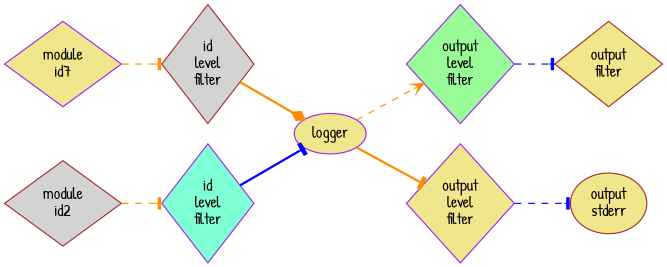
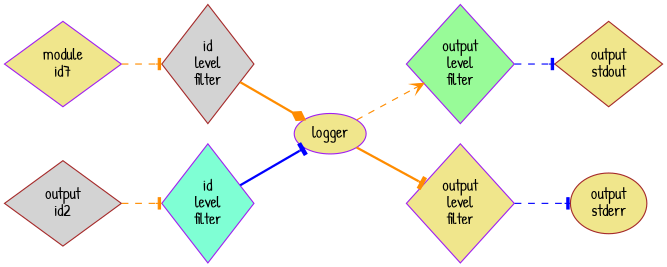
(609, 64) -> (609, 64)
(63, 203) -> (63, 203)
